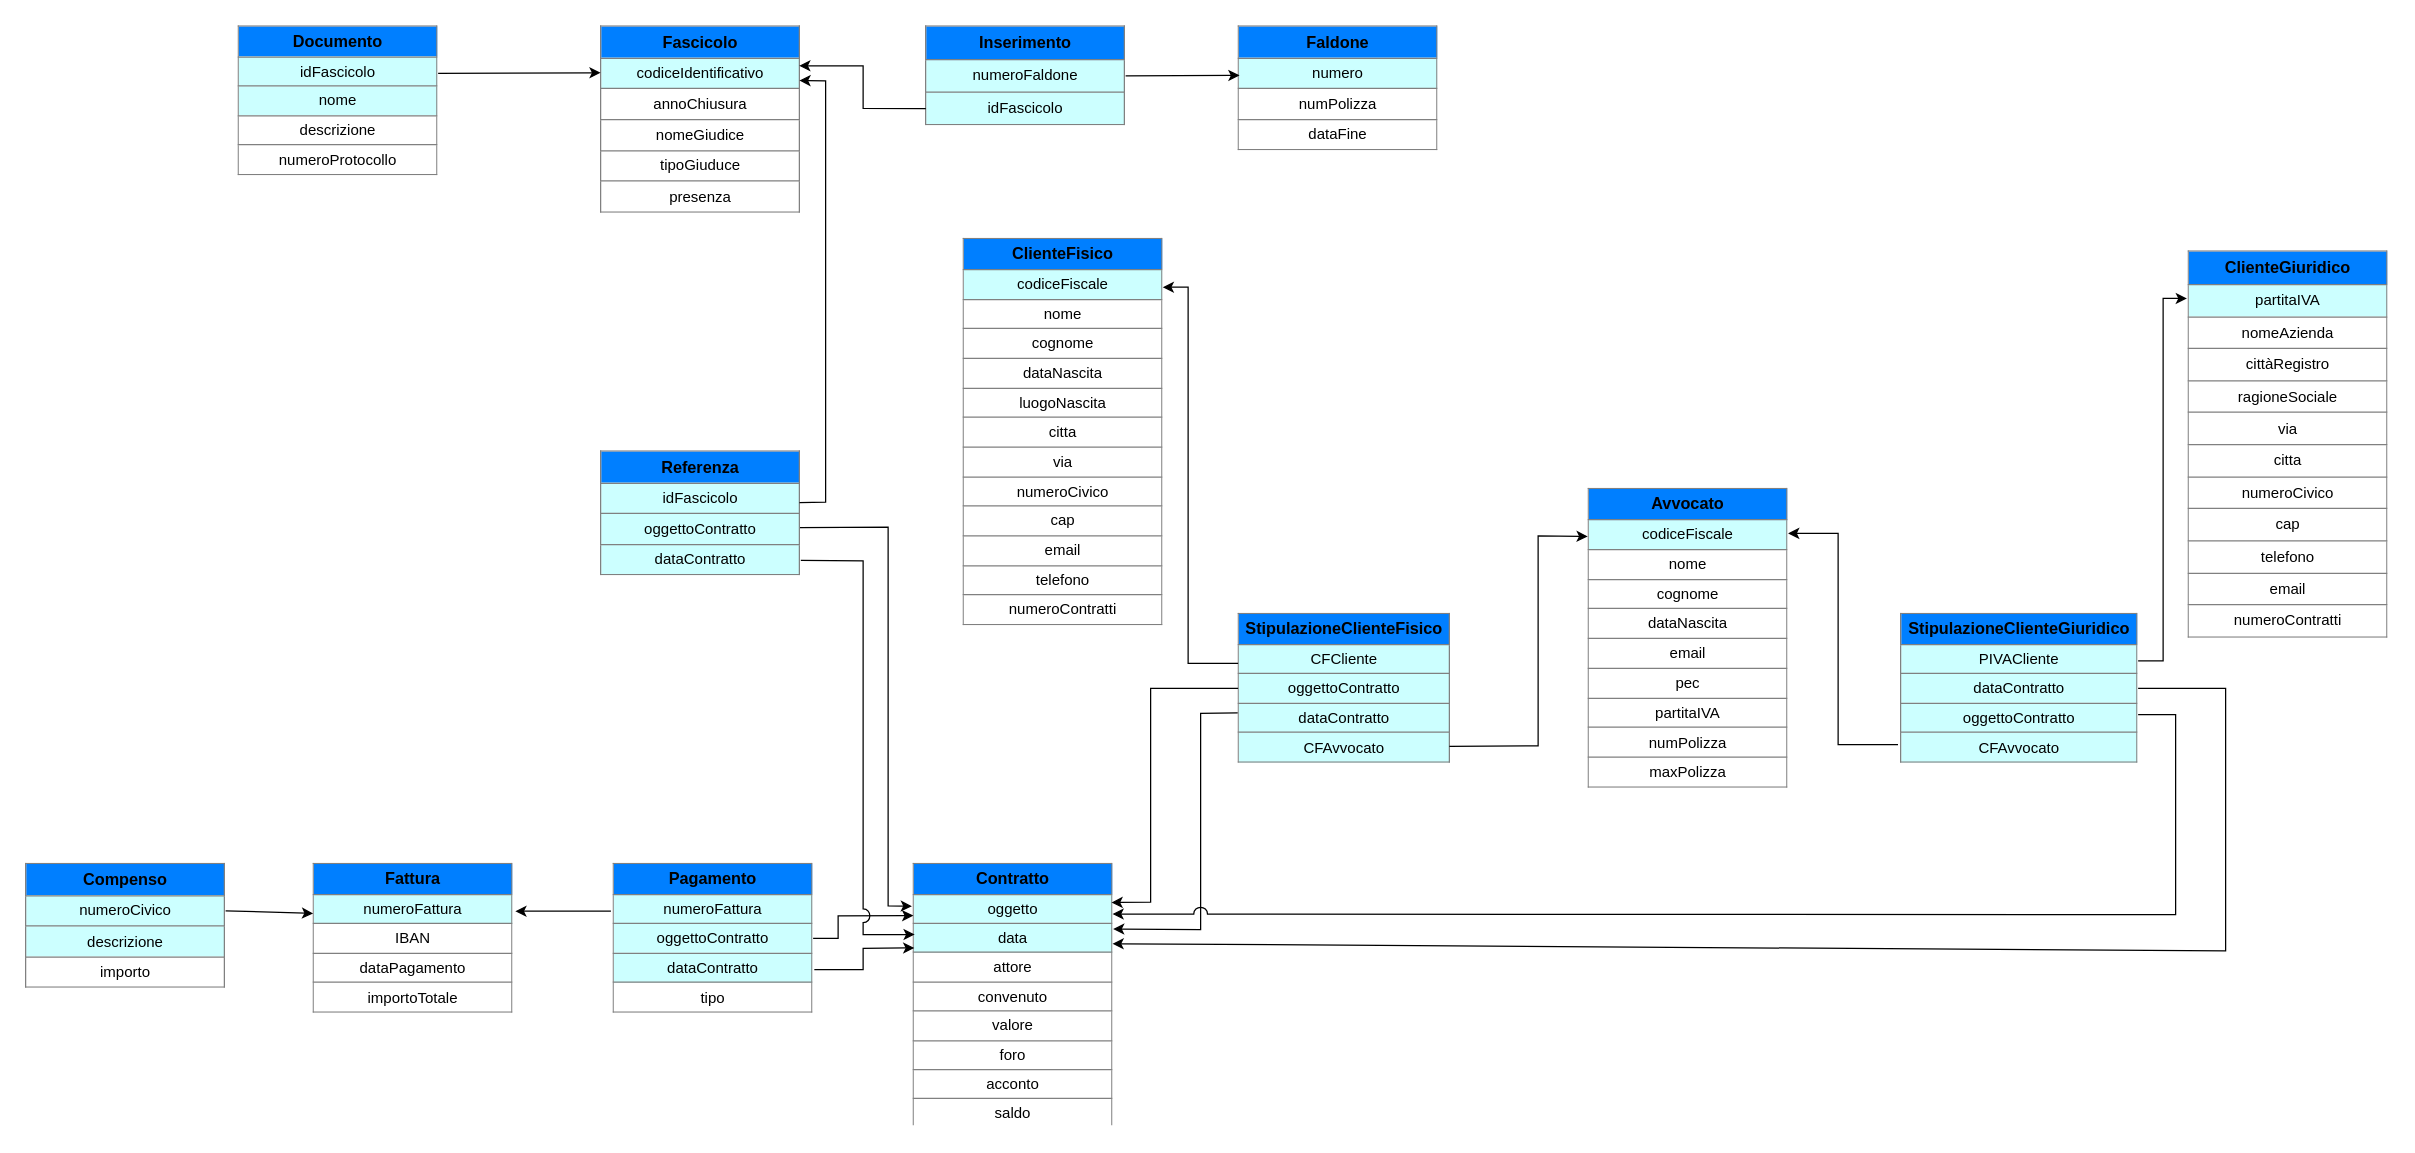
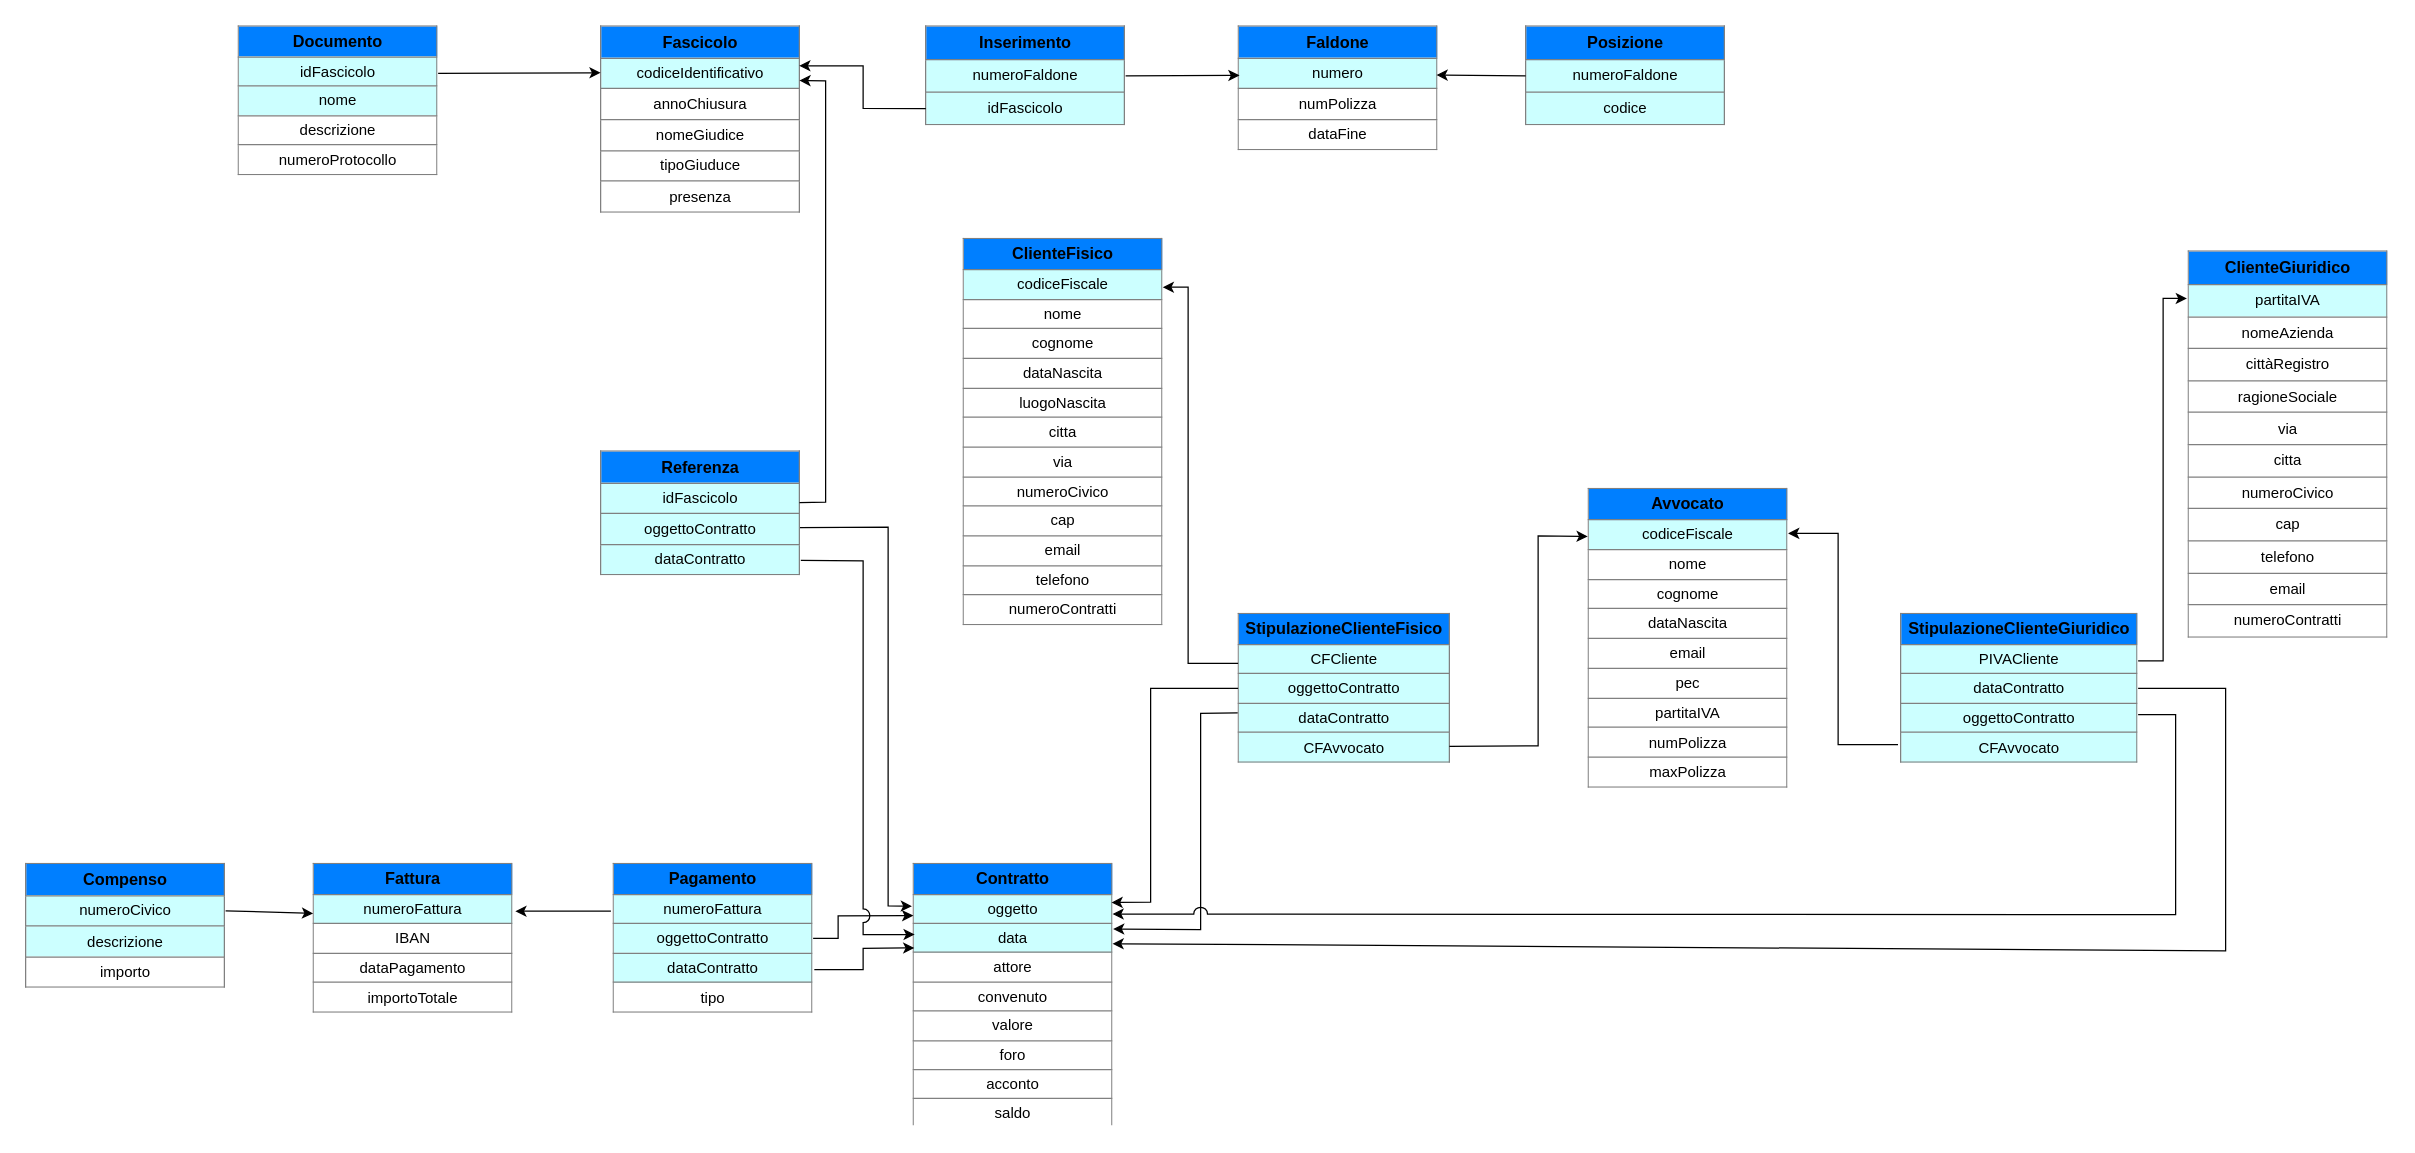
none -> (1486, 75)
none -> (1626, 76)
